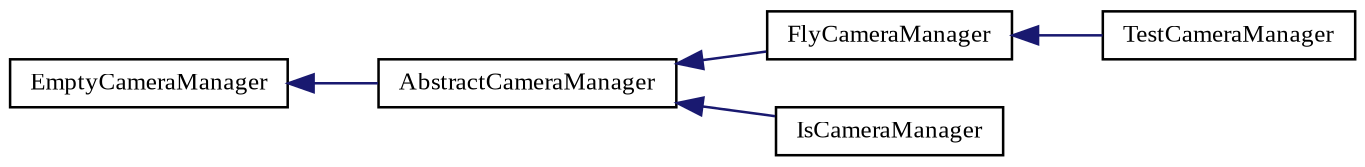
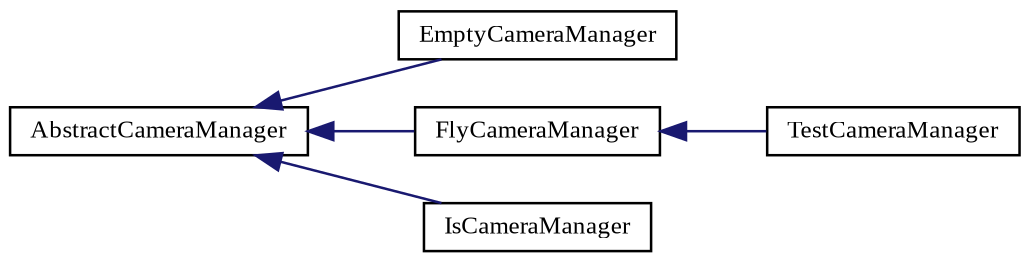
(346, 83) -> (361, 80)
